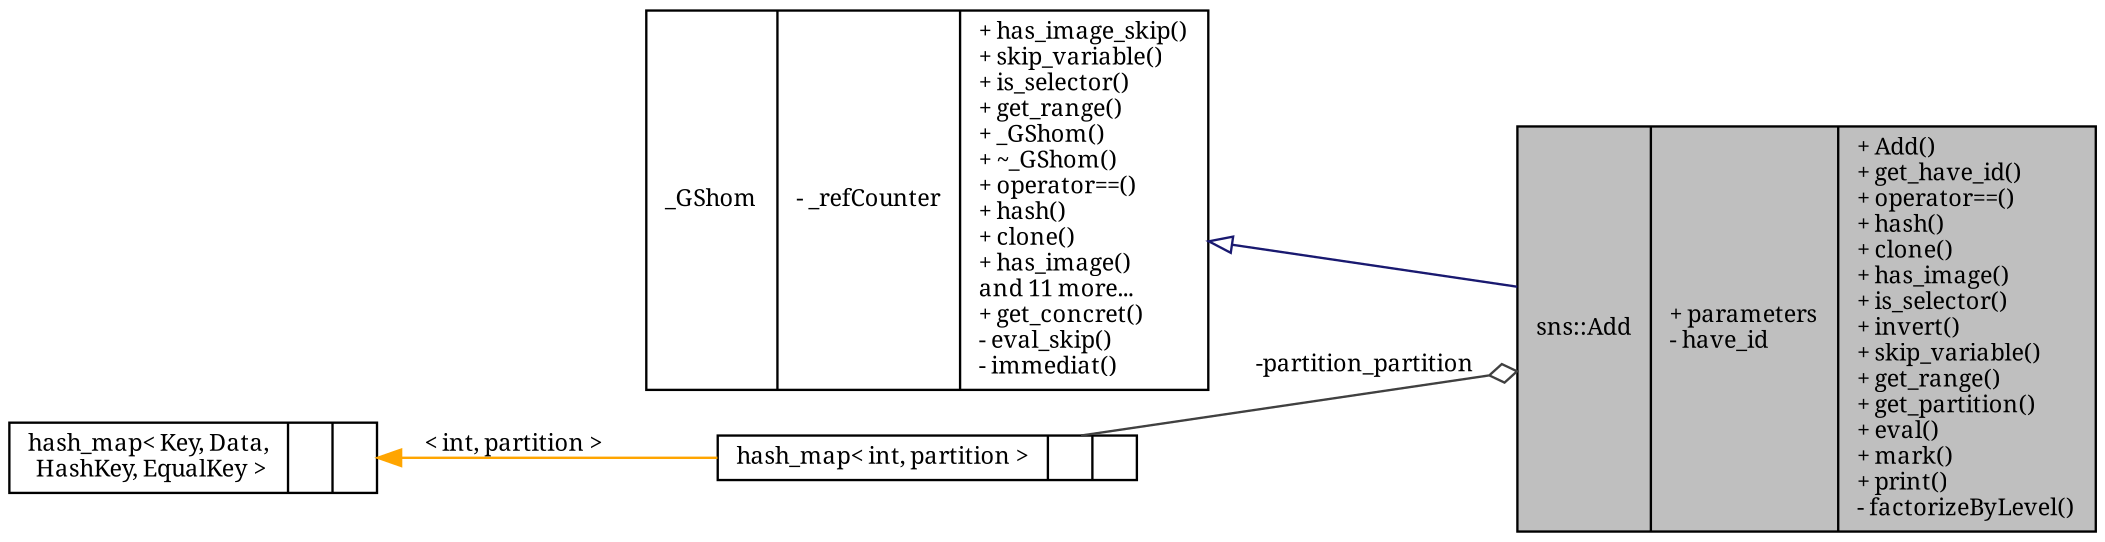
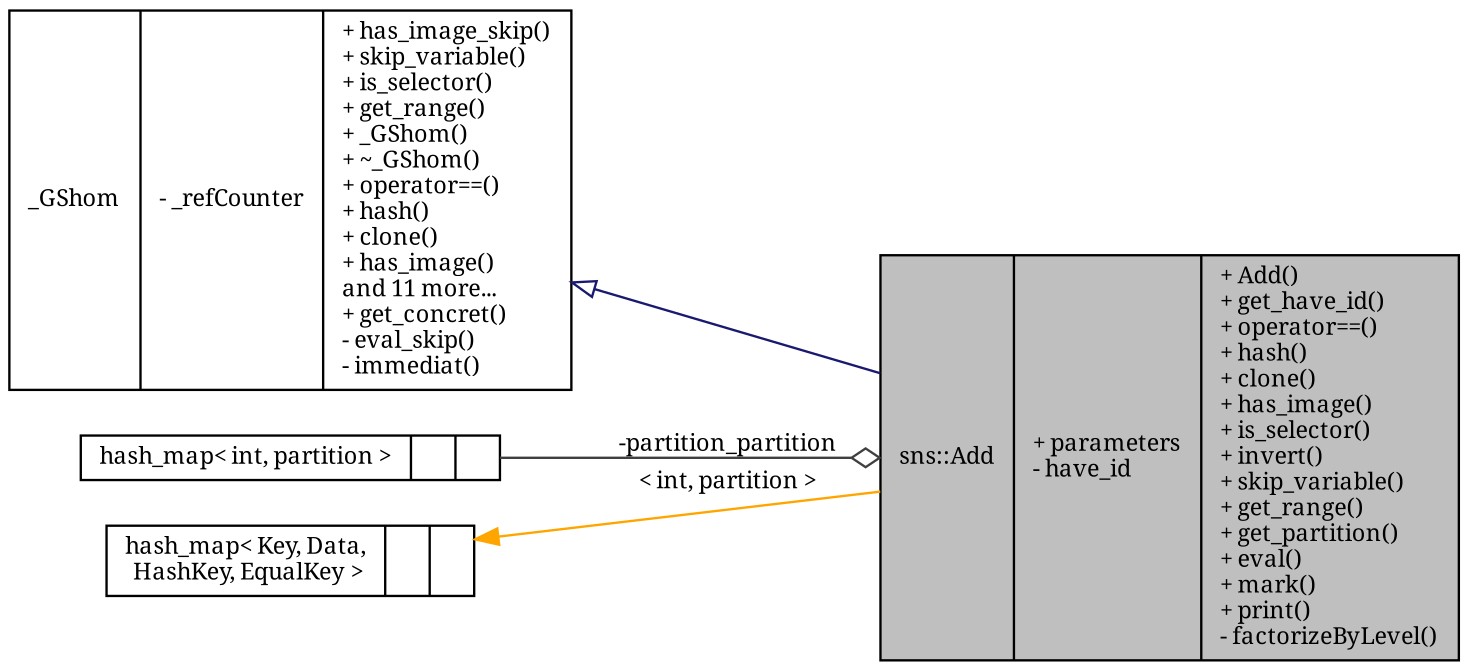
(560, 458) -> (690, 514)
